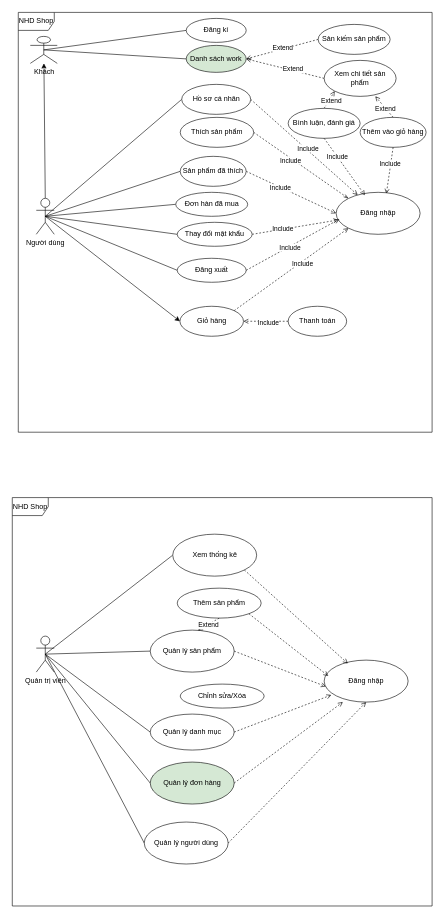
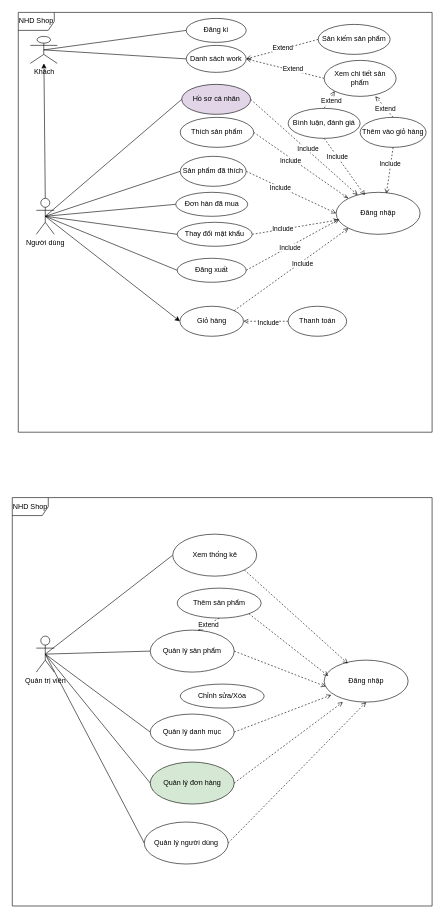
(216, 59) -> (216, 59)
(216, 99) -> (216, 99)
